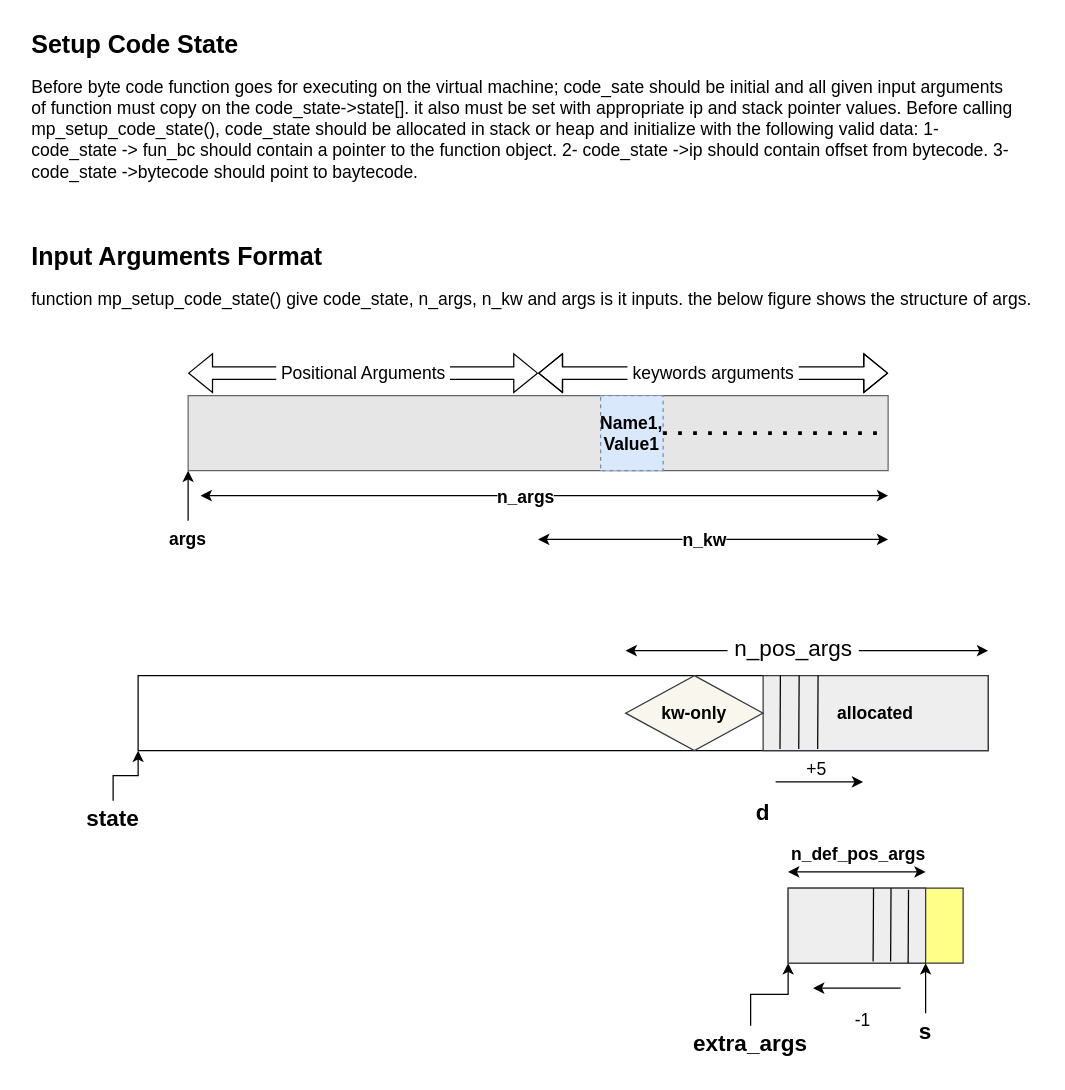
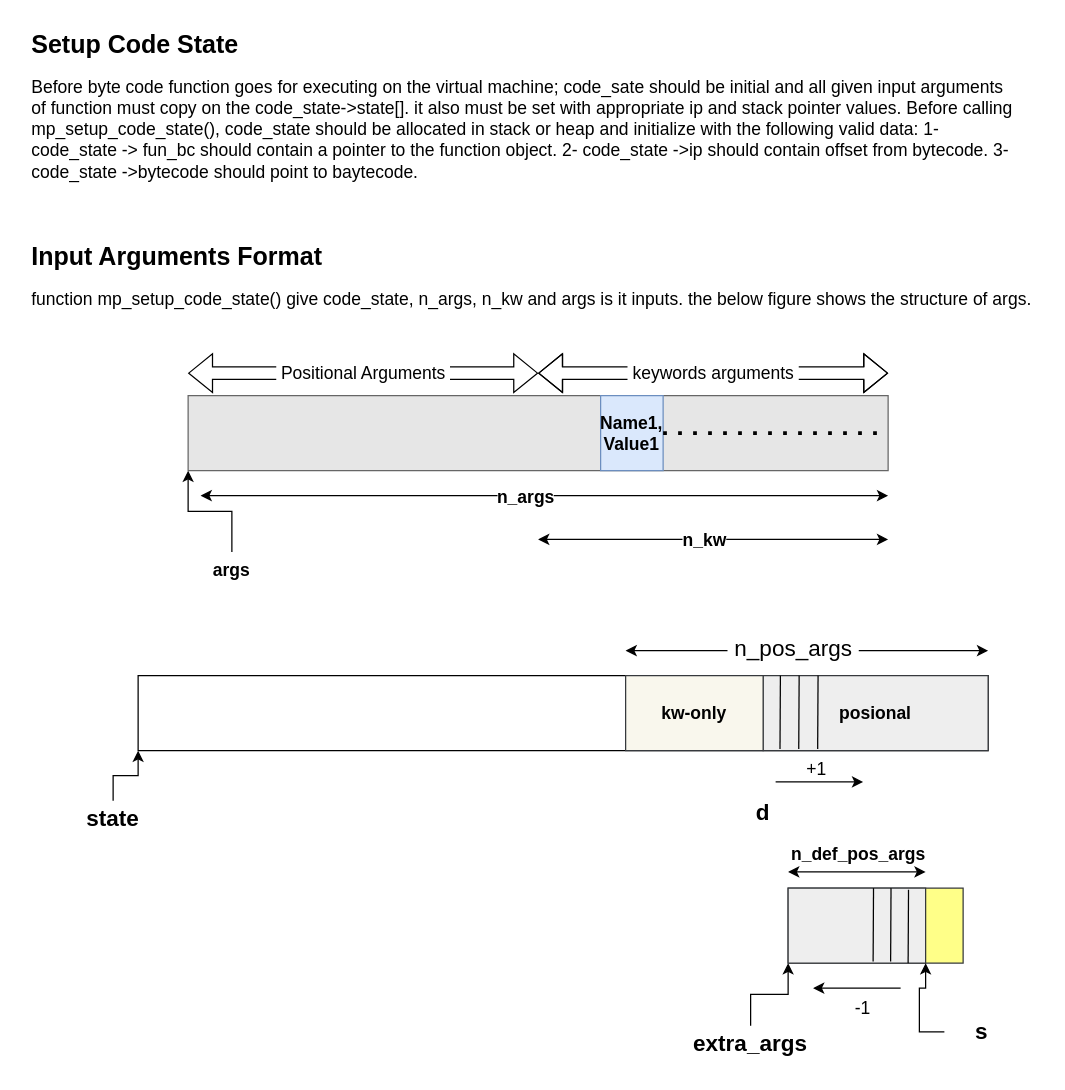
(632, 433) -> (632, 433)
(188, 539) -> (232, 571)
(694, 713) -> (694, 713)
(876, 713) -> (876, 713)
(817, 769) -> (817, 769)
(863, 1020) -> (863, 1008)
(926, 1032) -> (982, 1032)
